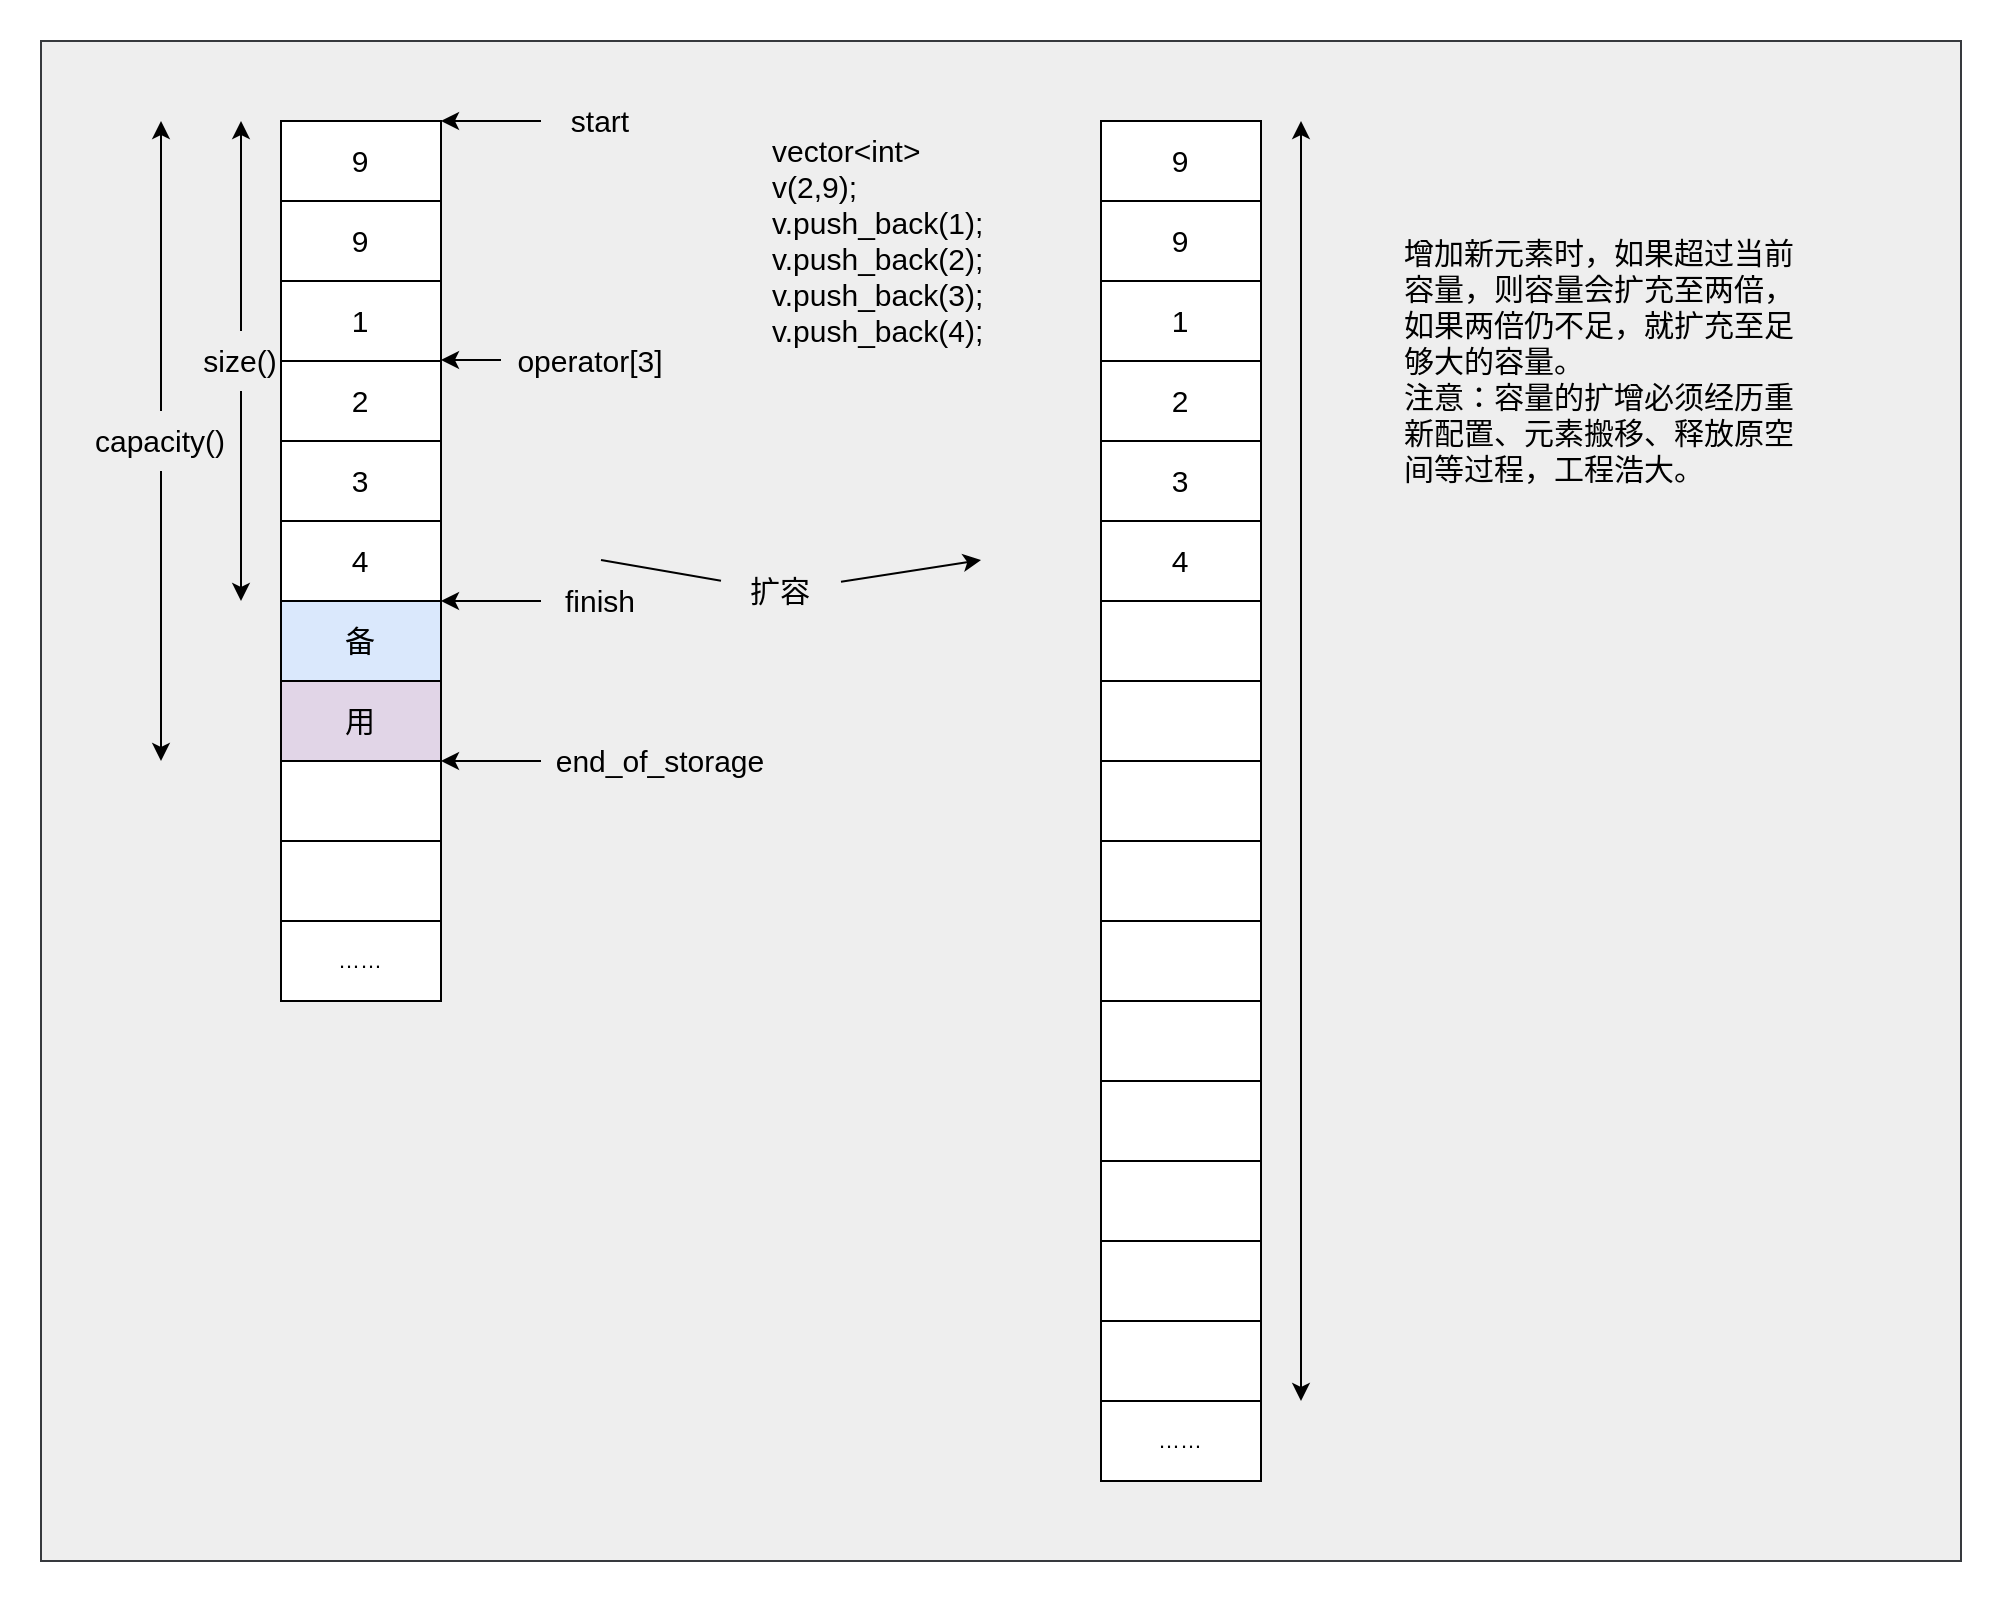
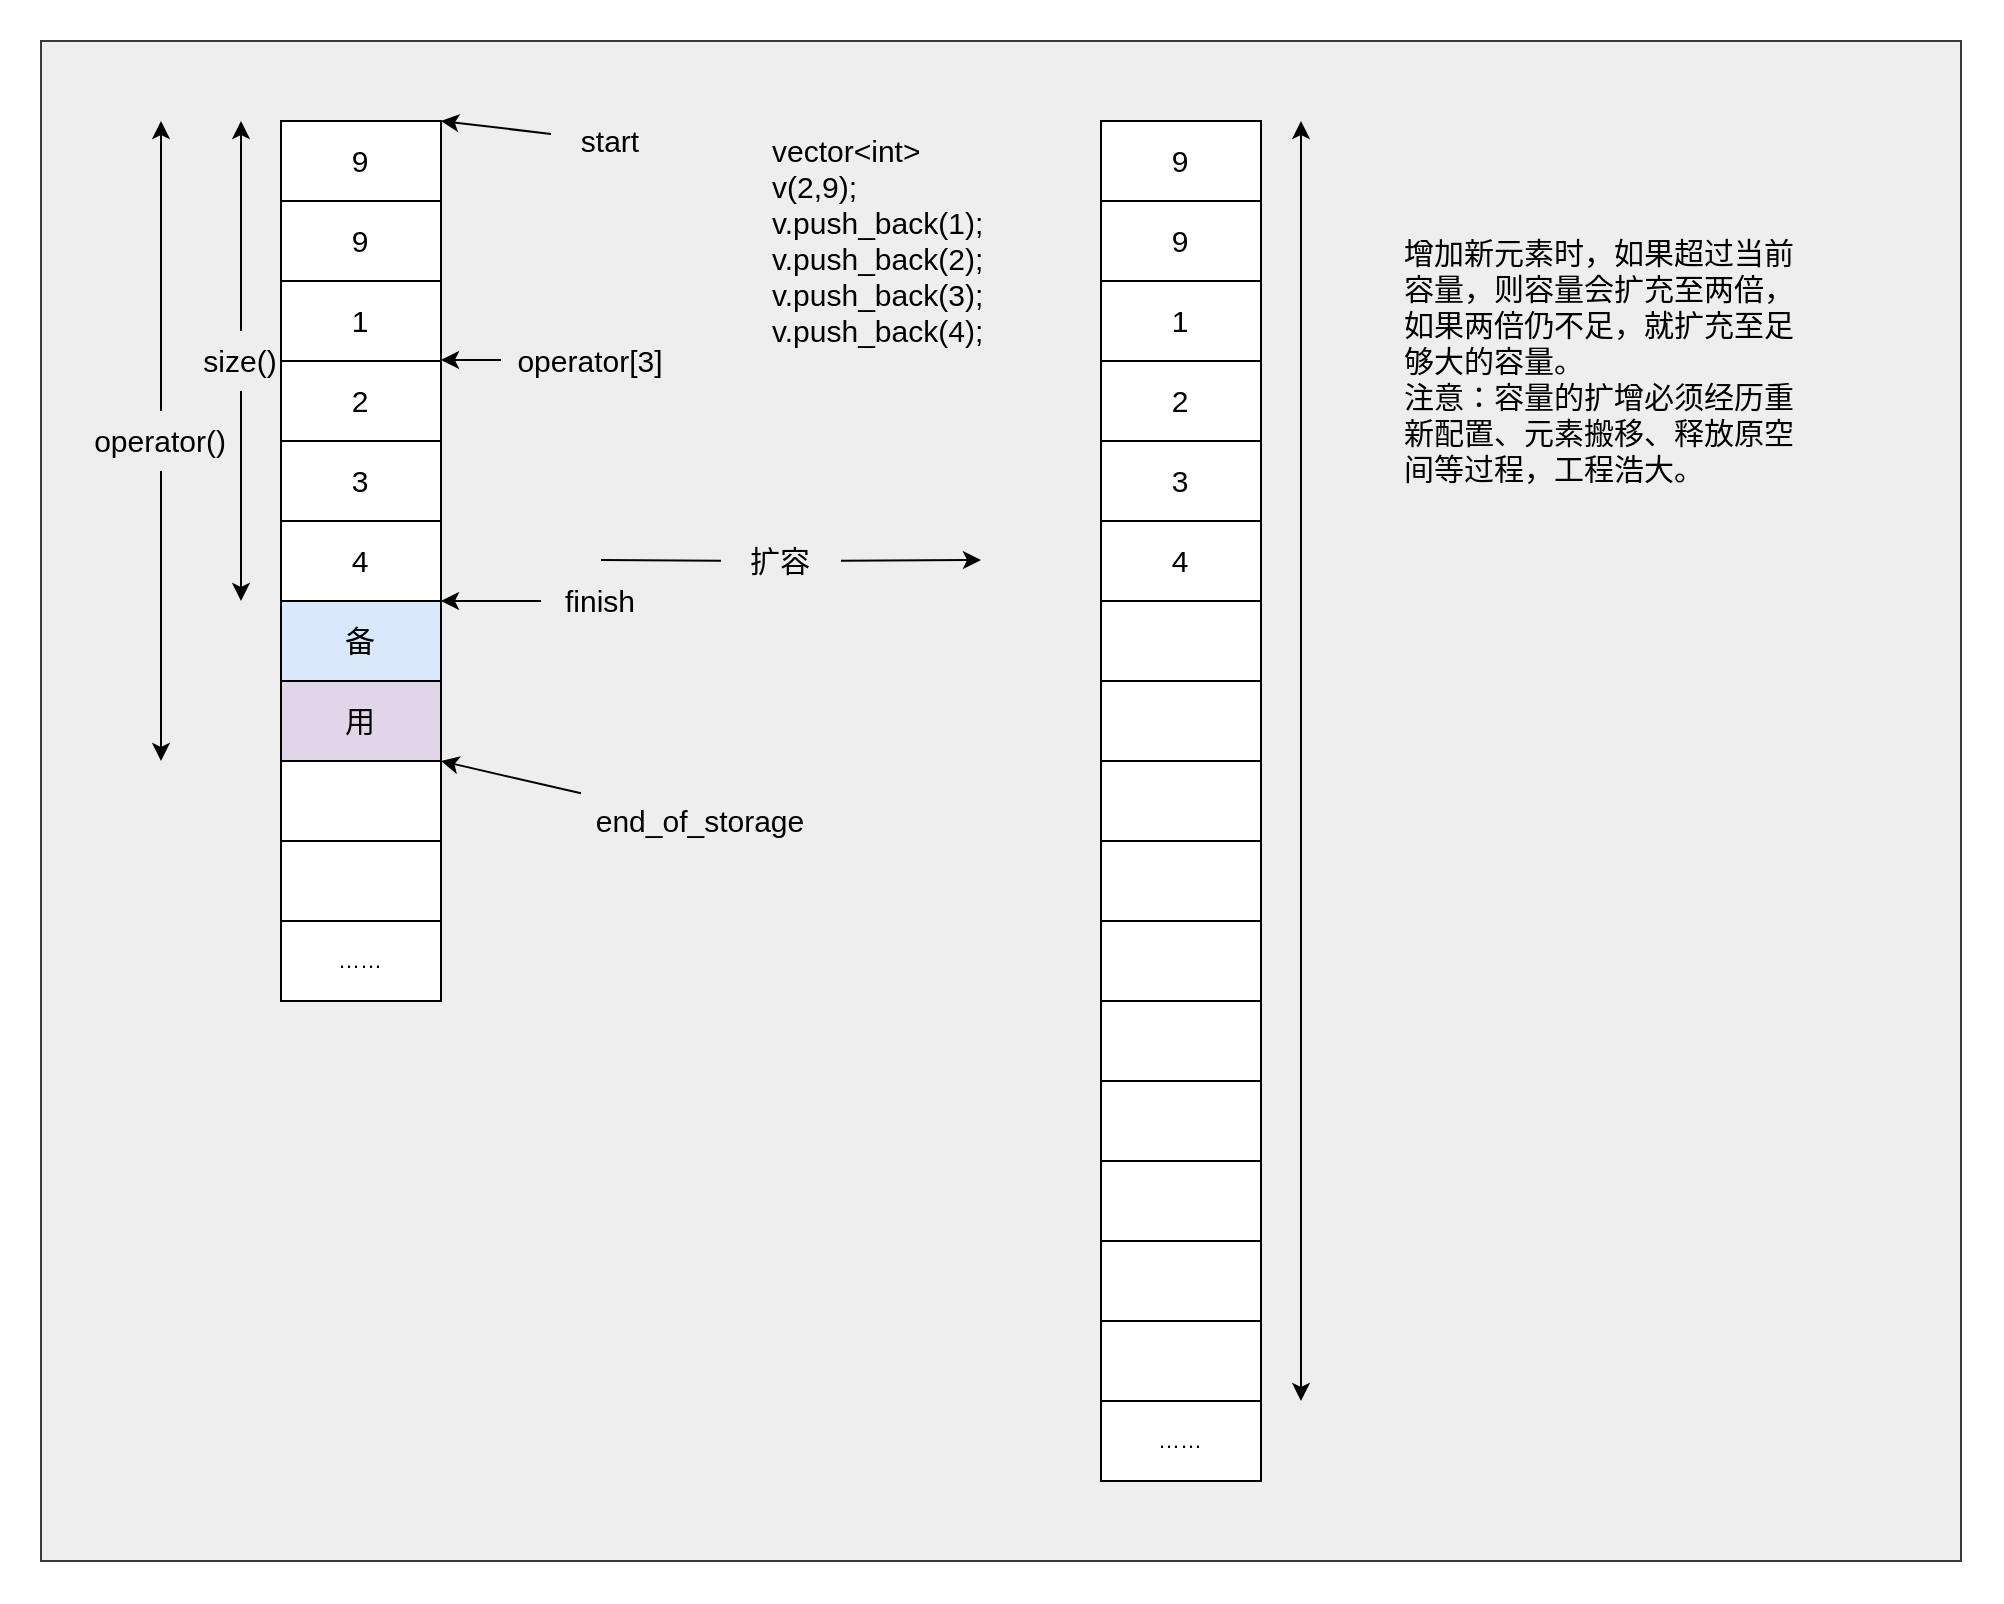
(601, 121) -> (611, 141)
(161, 441) -> (161, 441)
(781, 591) -> (781, 561)
(661, 761) -> (701, 821)
